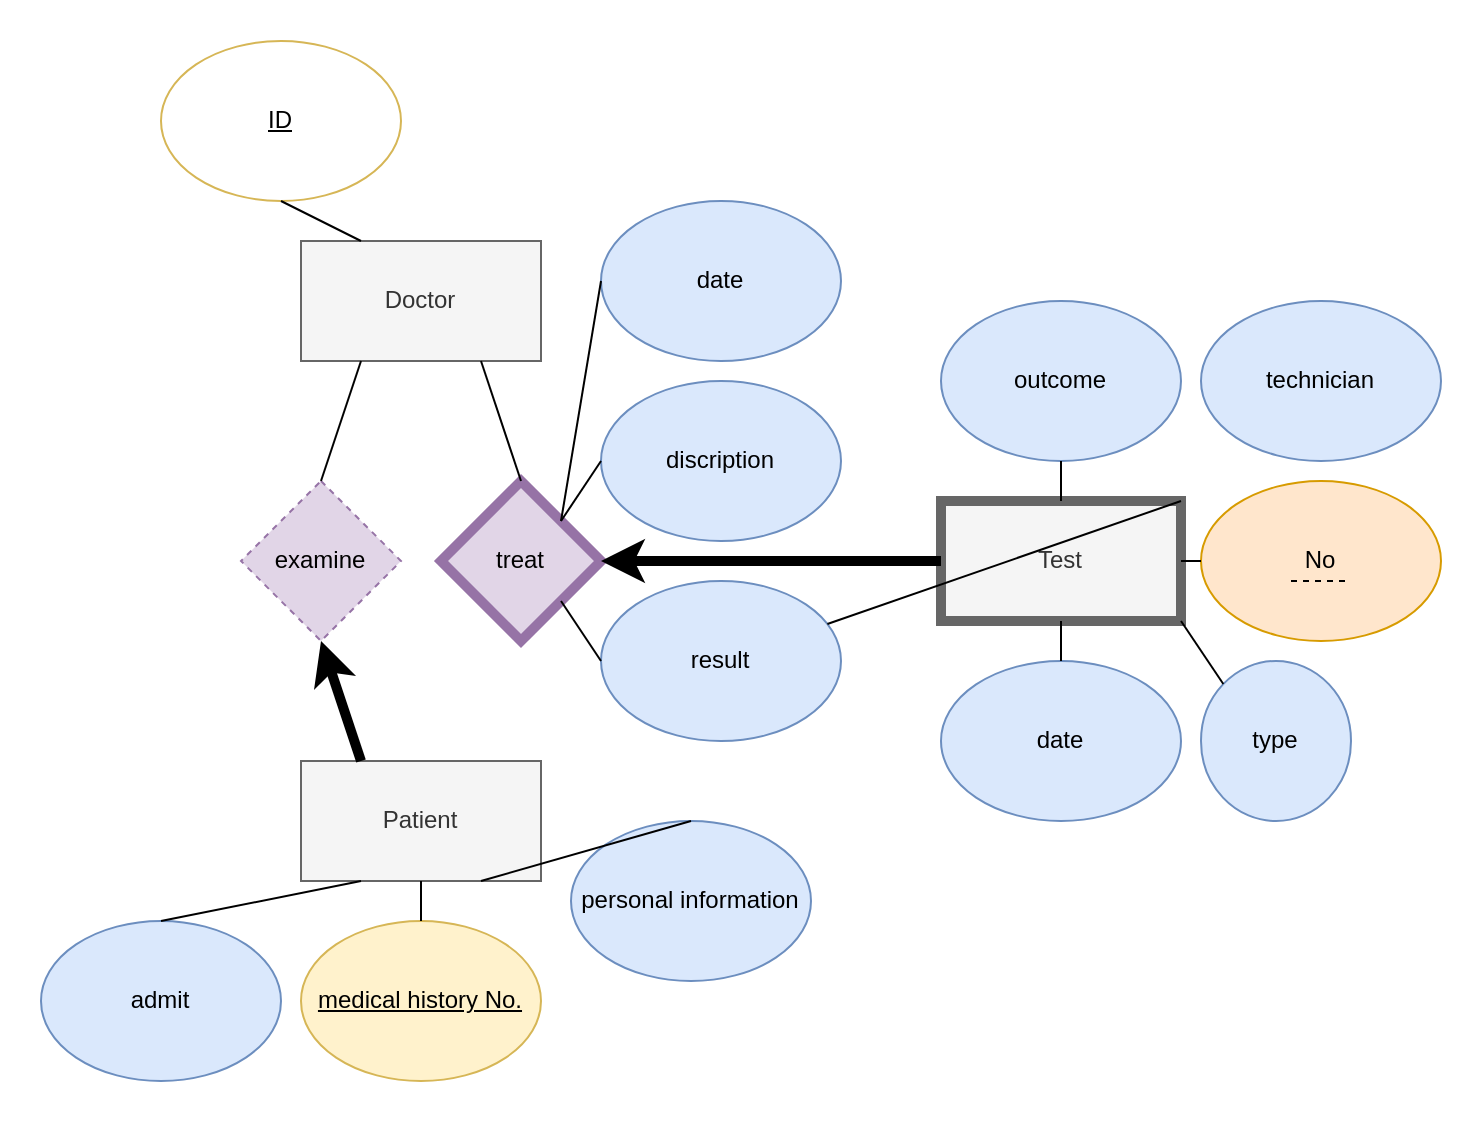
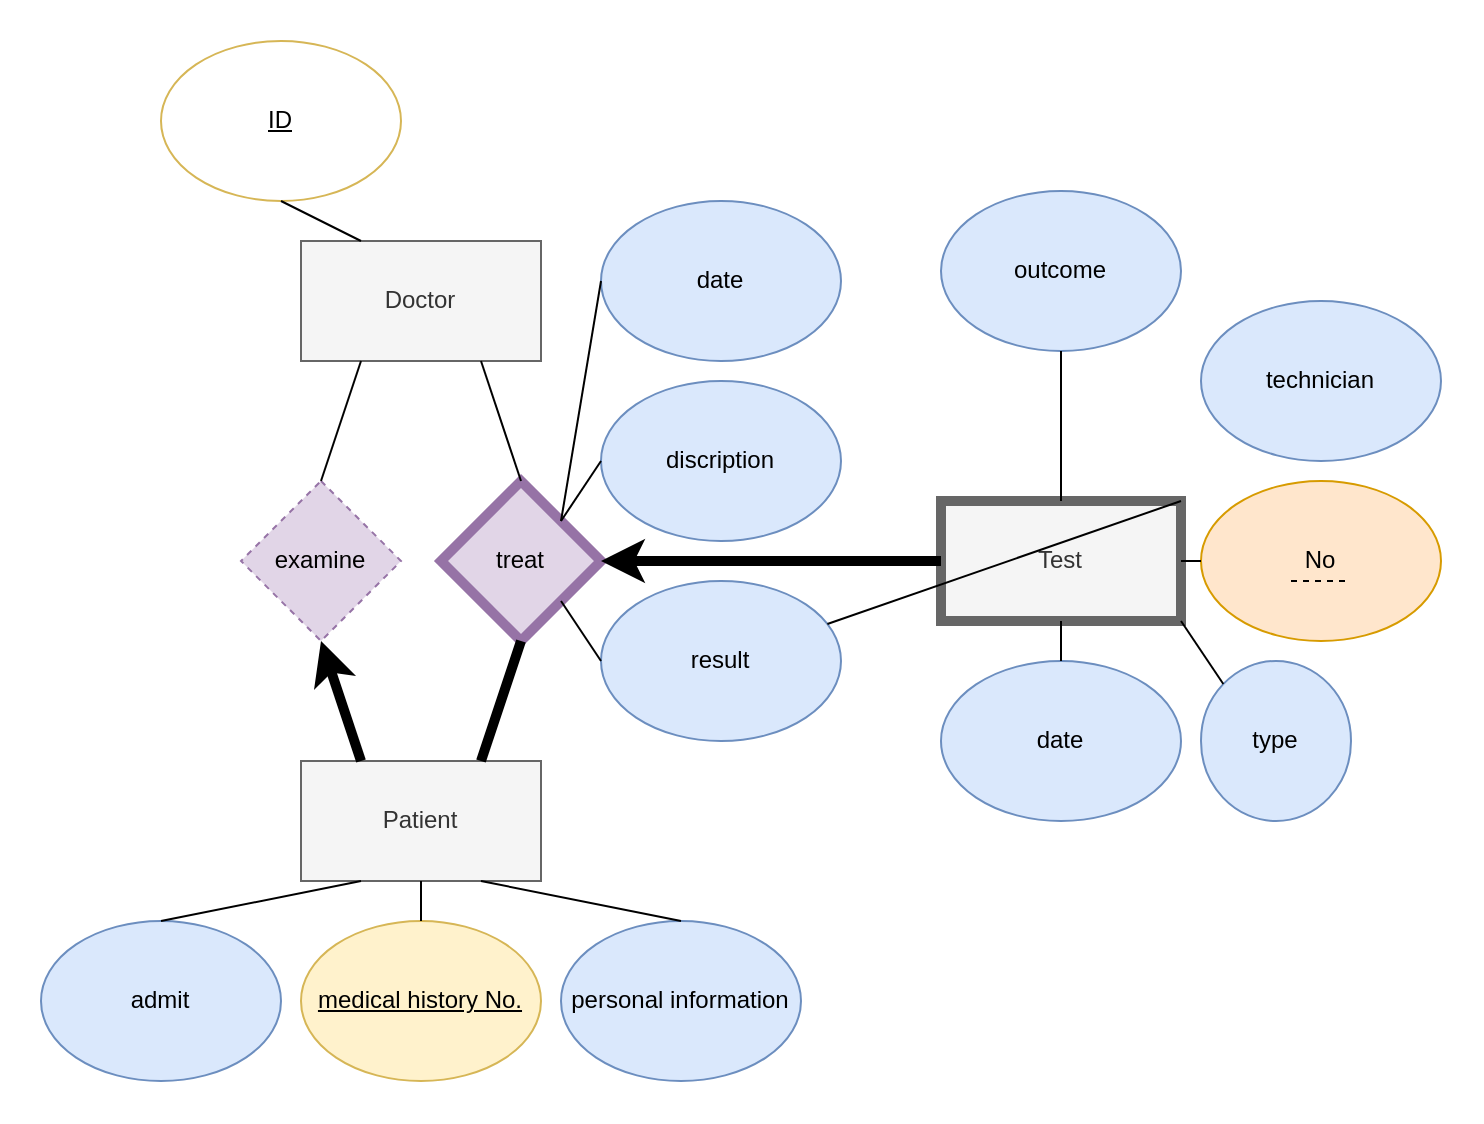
(1061, 381) -> (1061, 271)
none -> (501, 701)
(691, 901) -> (681, 1001)
